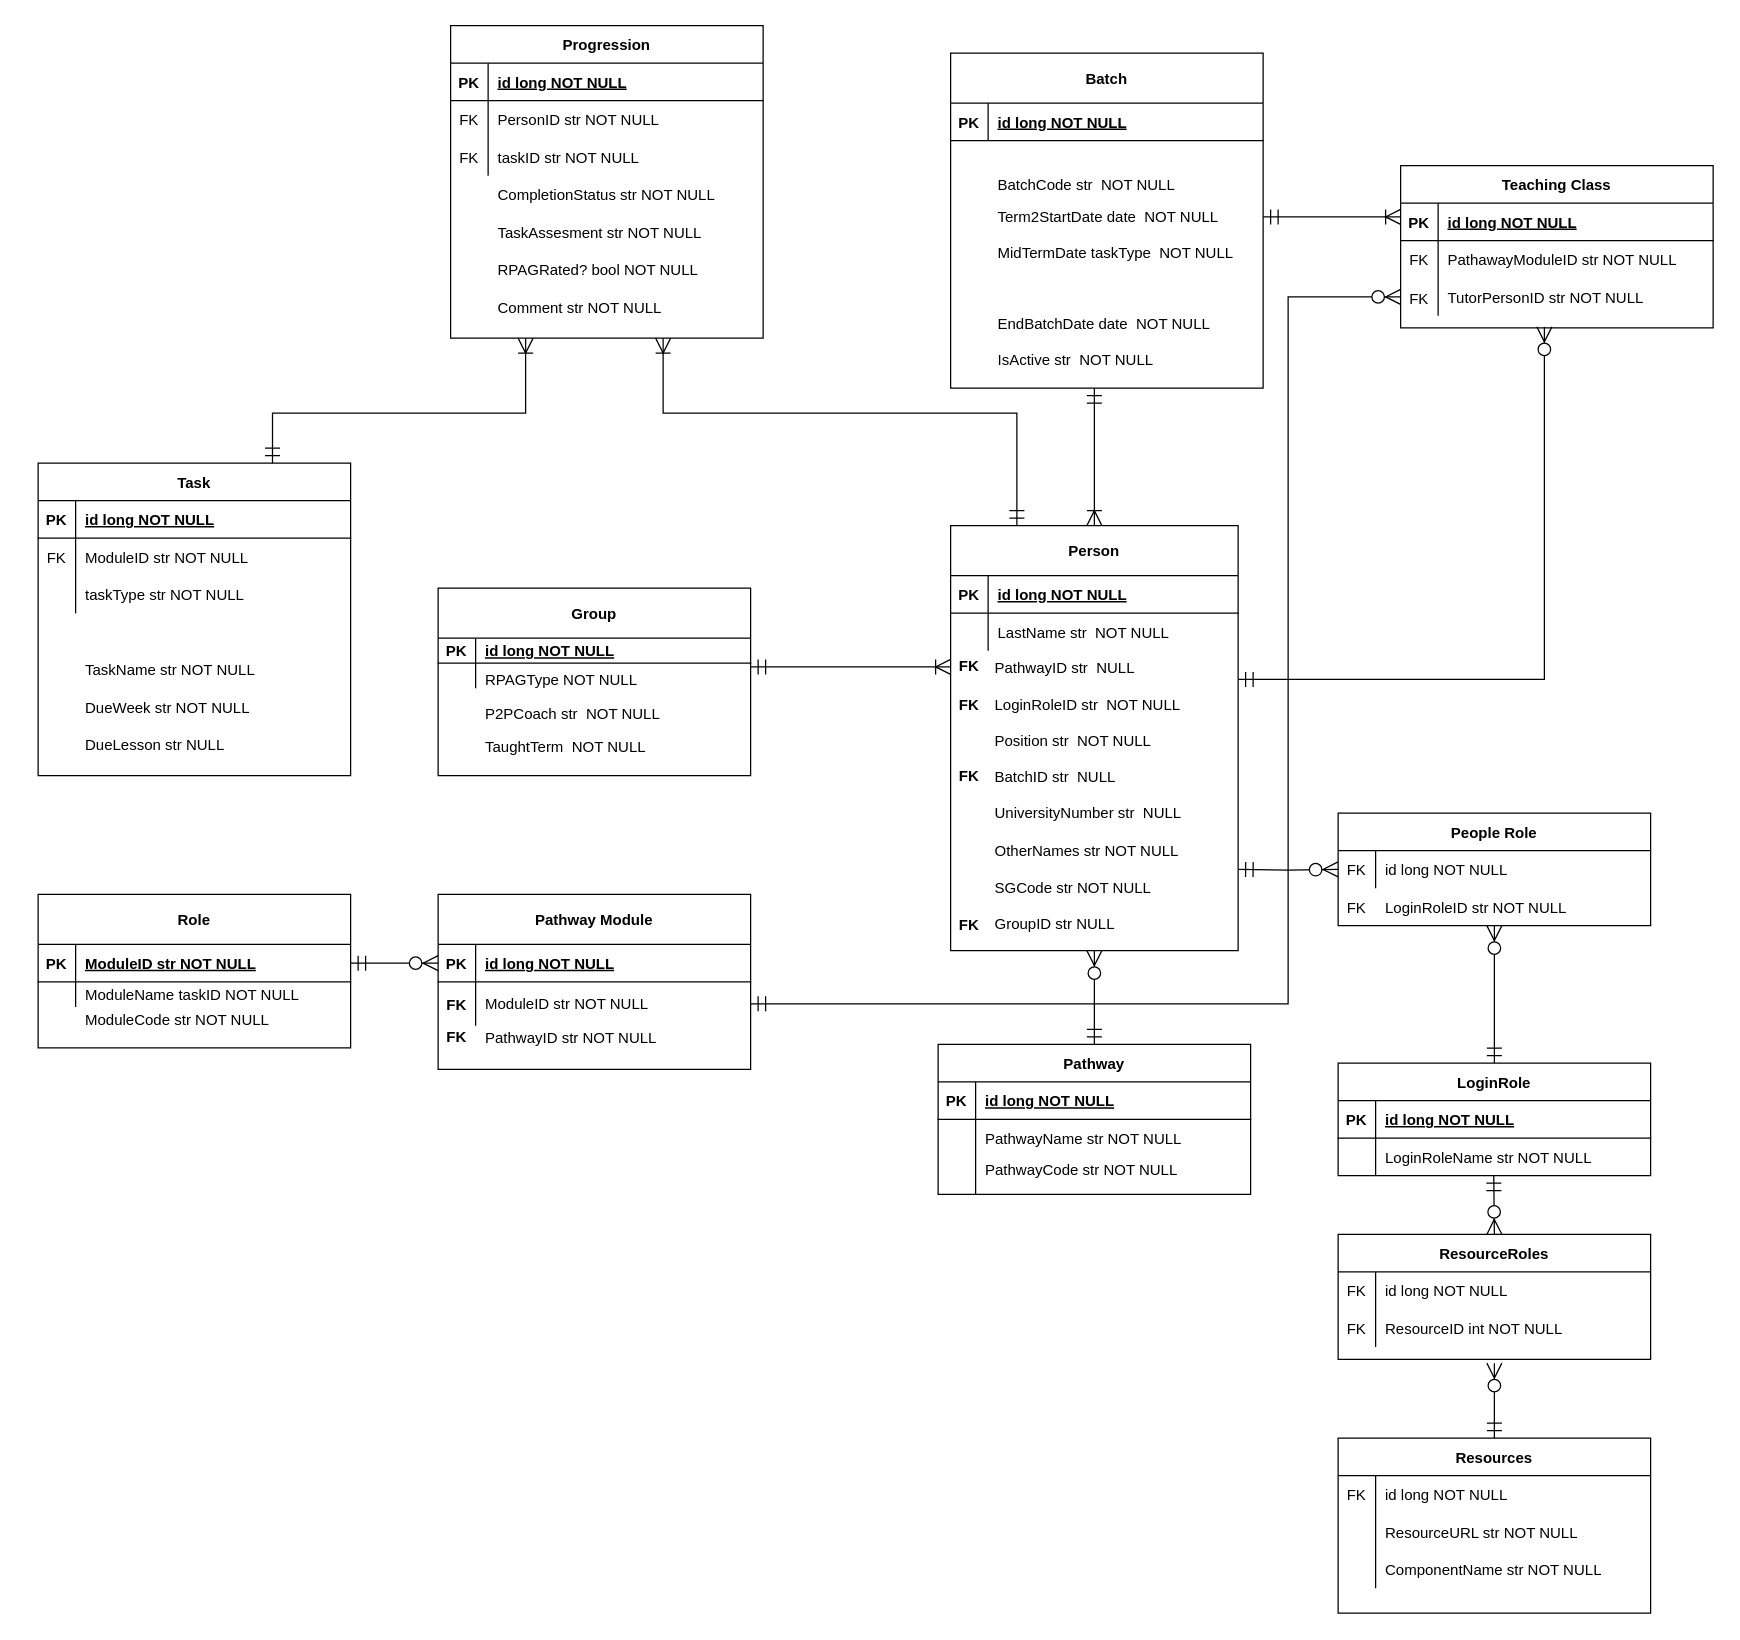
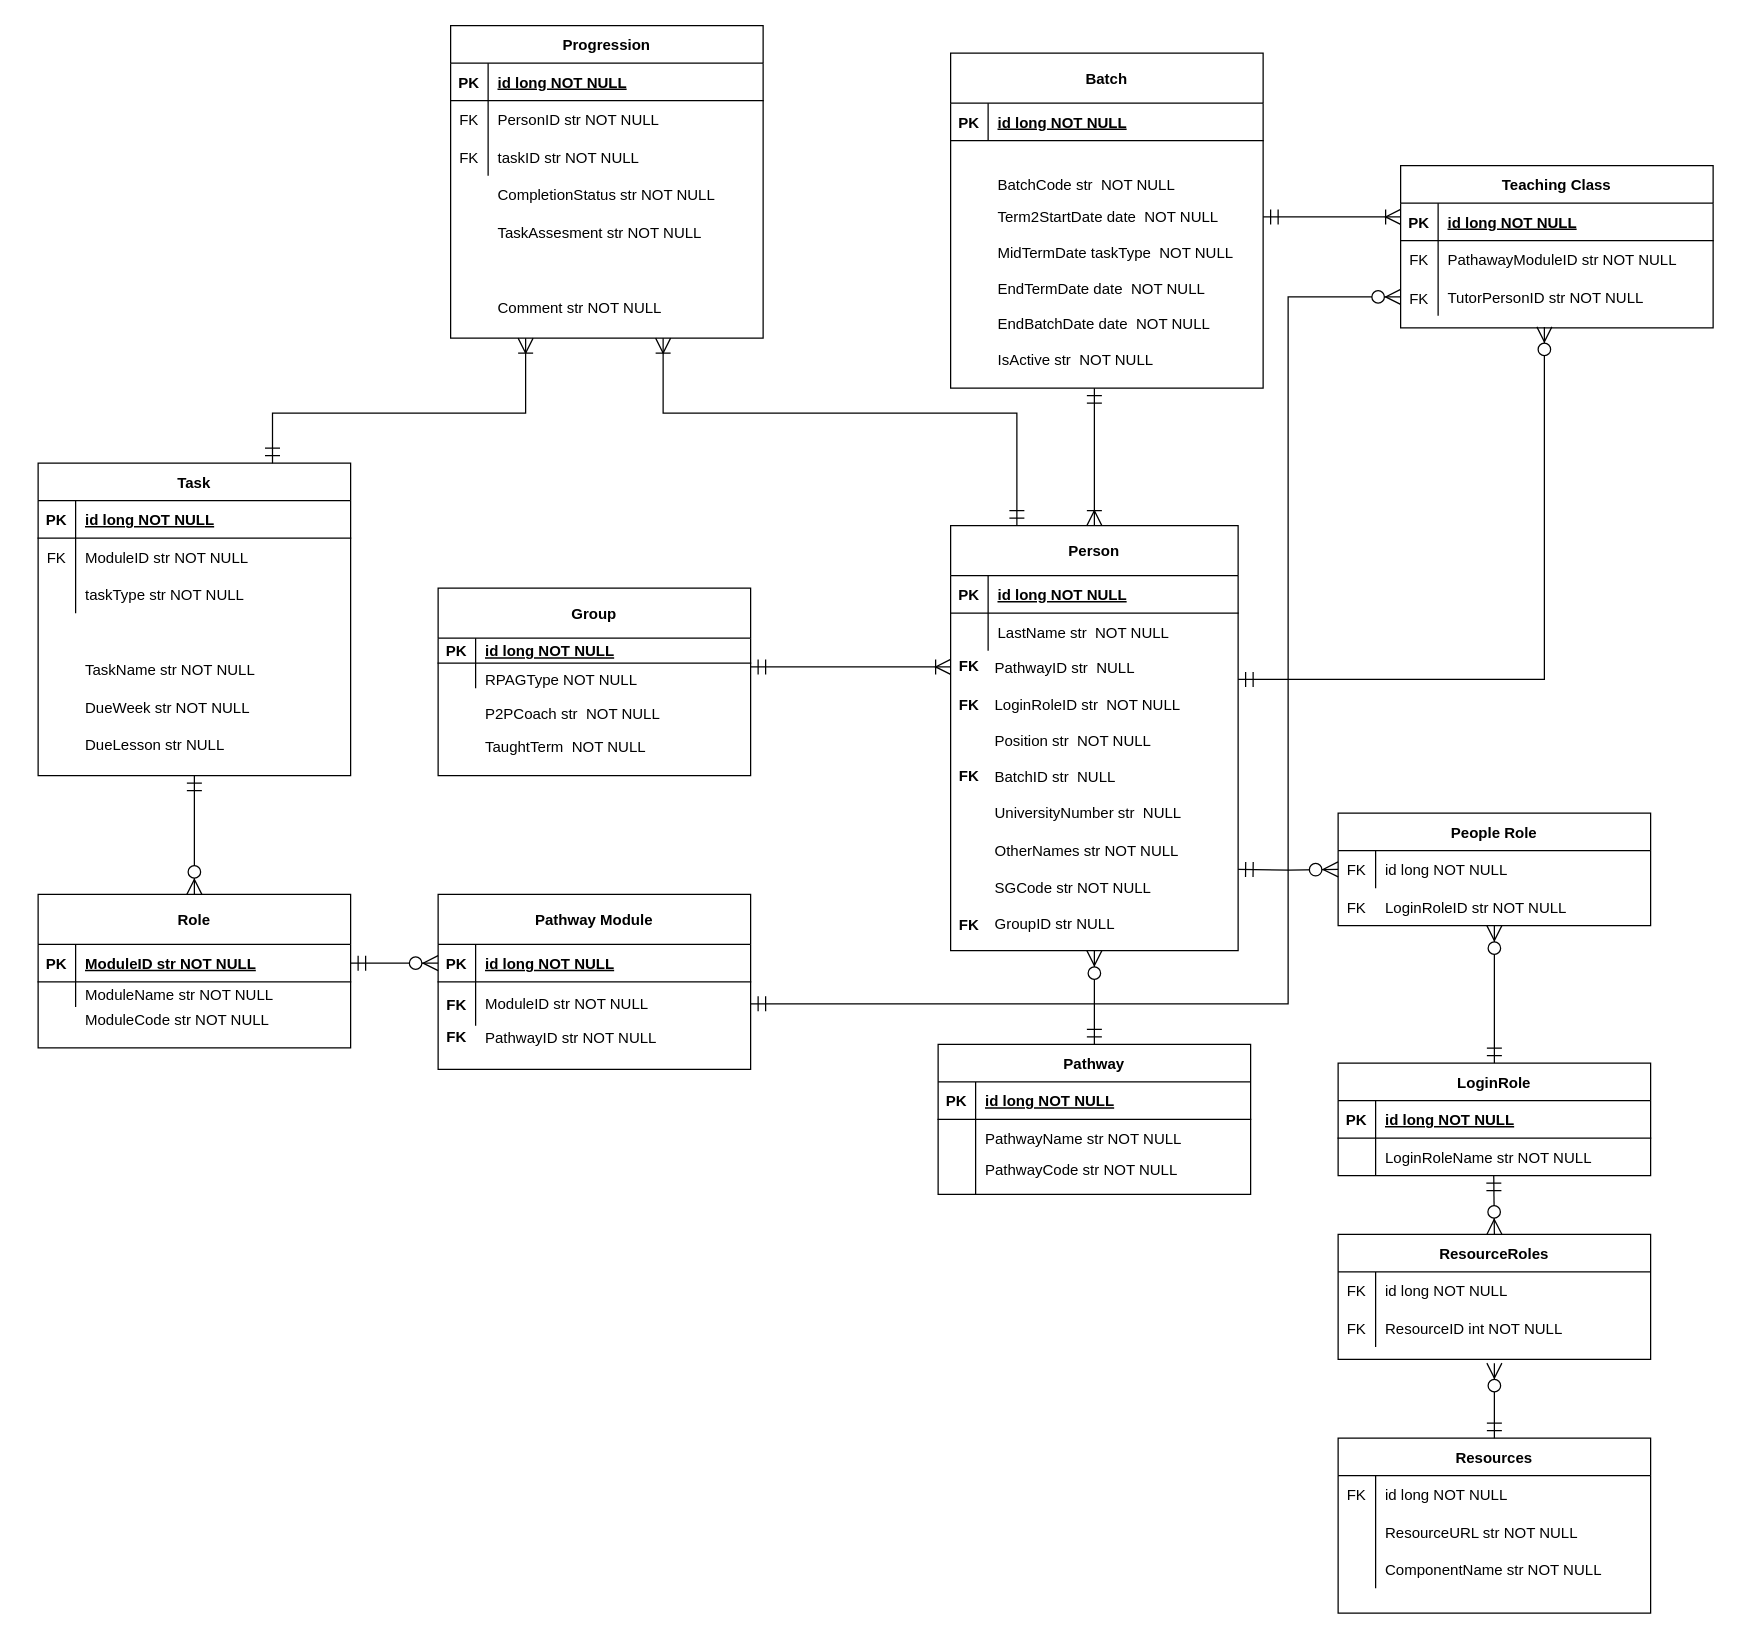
(626, 269) -> none
none -> (1126, 288)
none -> (194, 836)
(186, 995) -> (174, 995)
